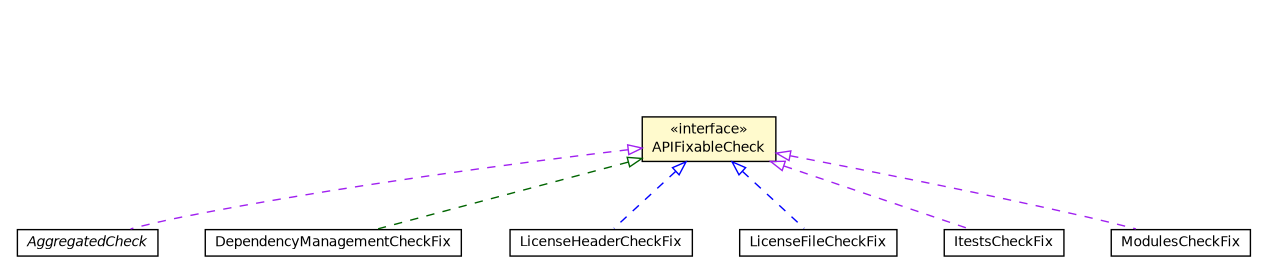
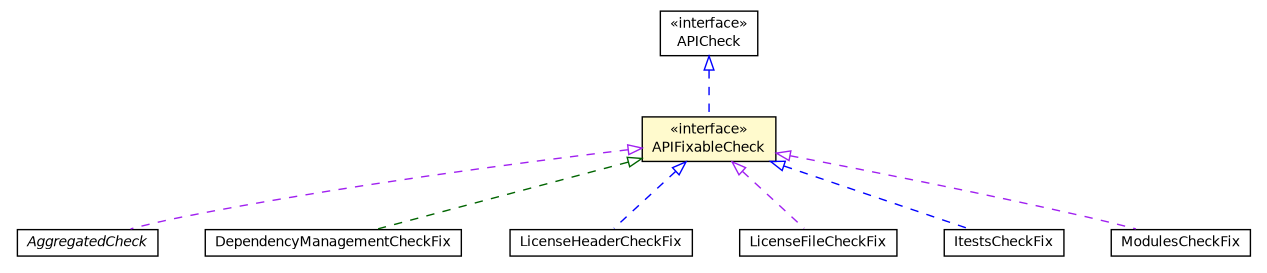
none -> (709, 33)
(877, 197) -> (877, 197)
(773, 200) -> (773, 200)
